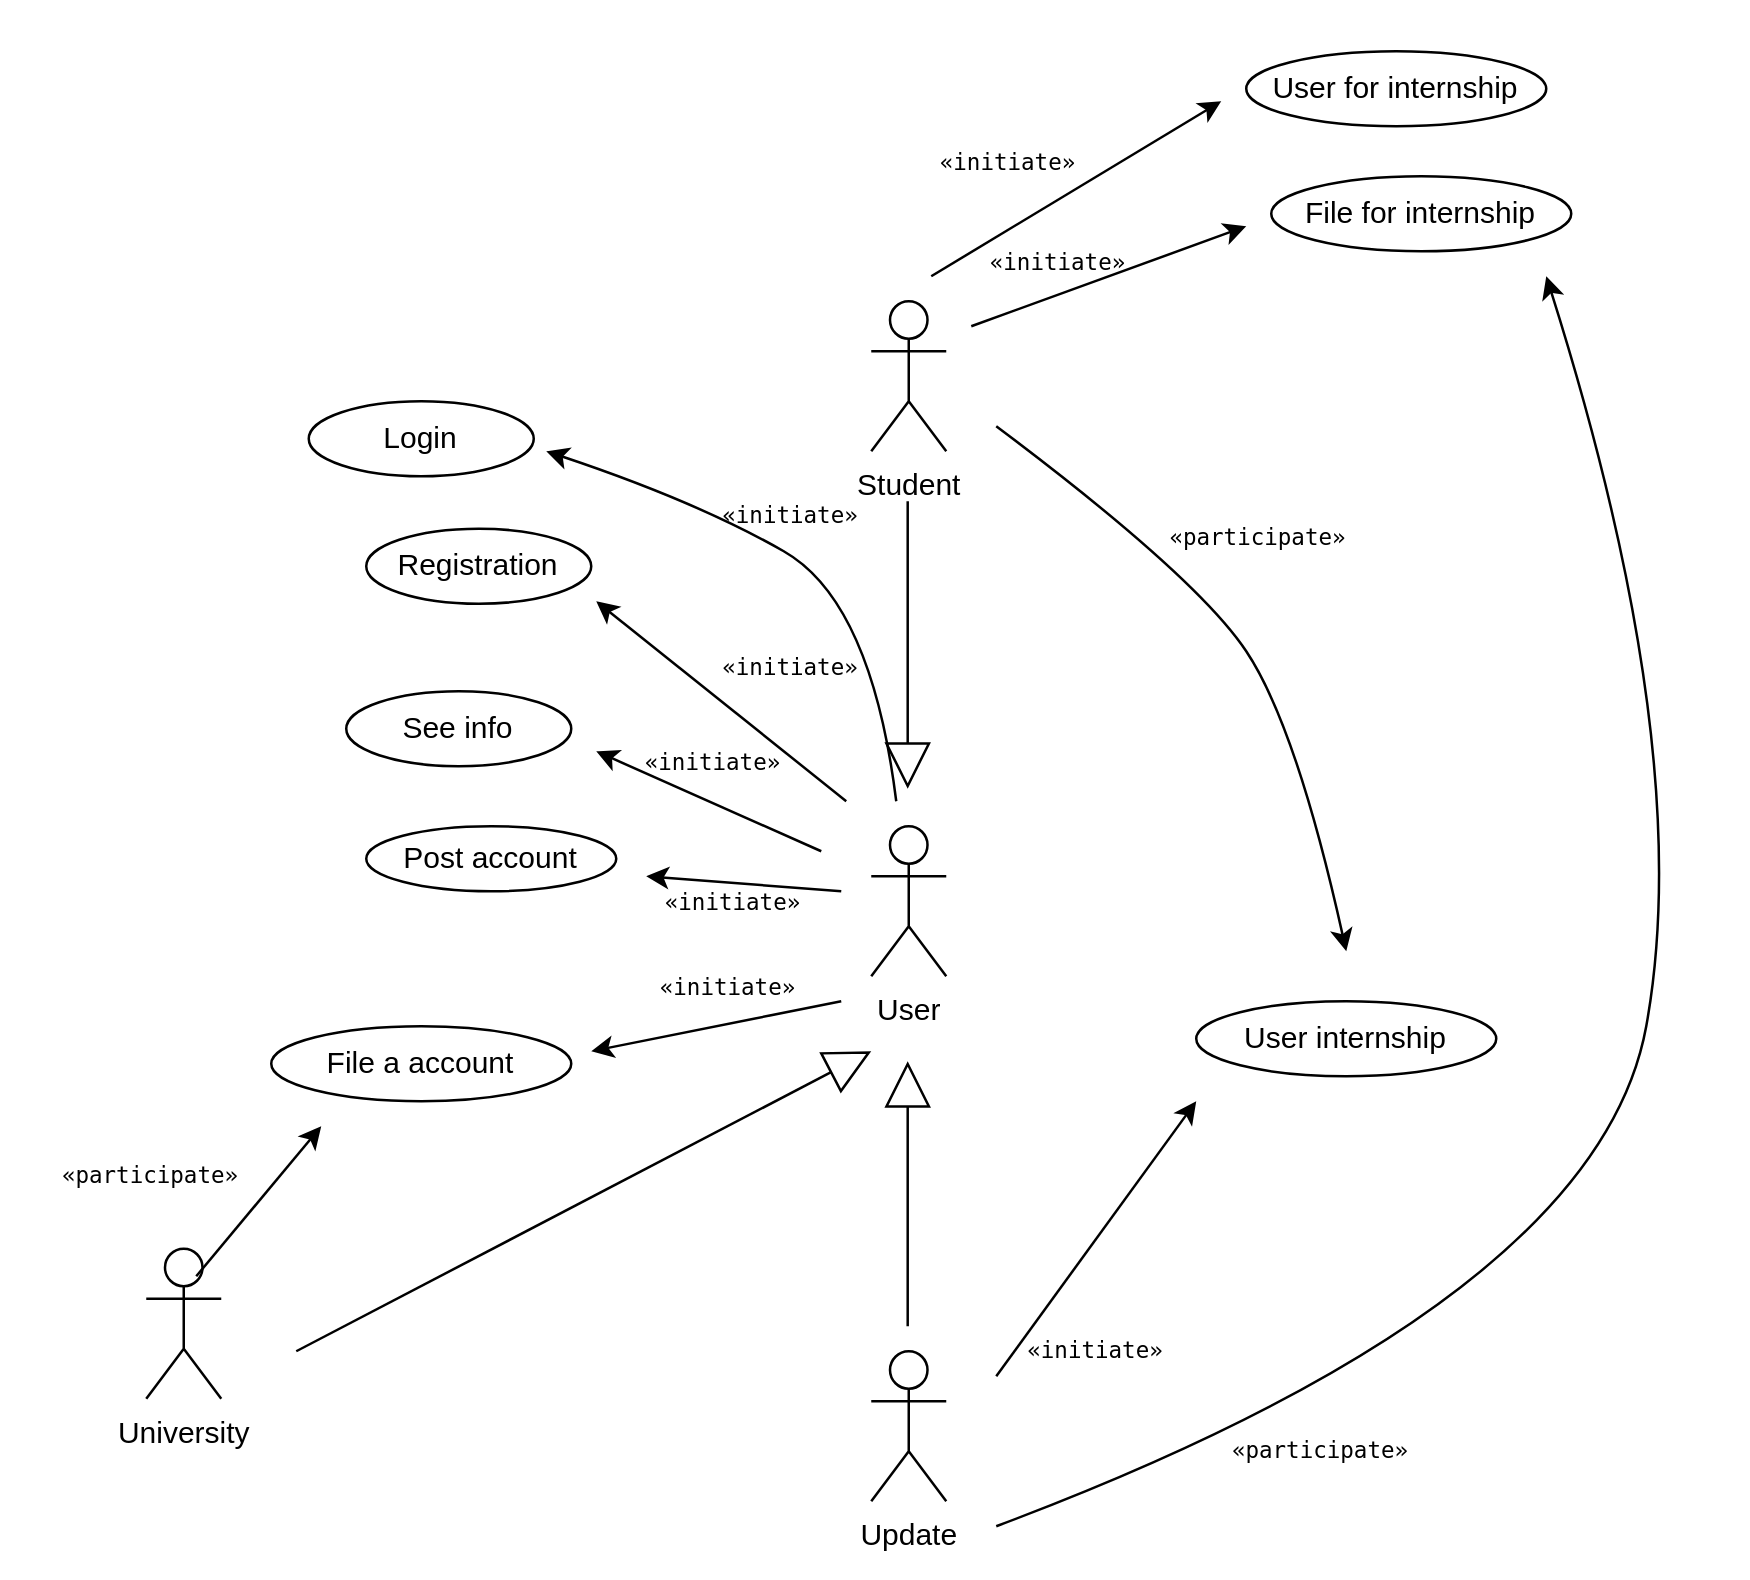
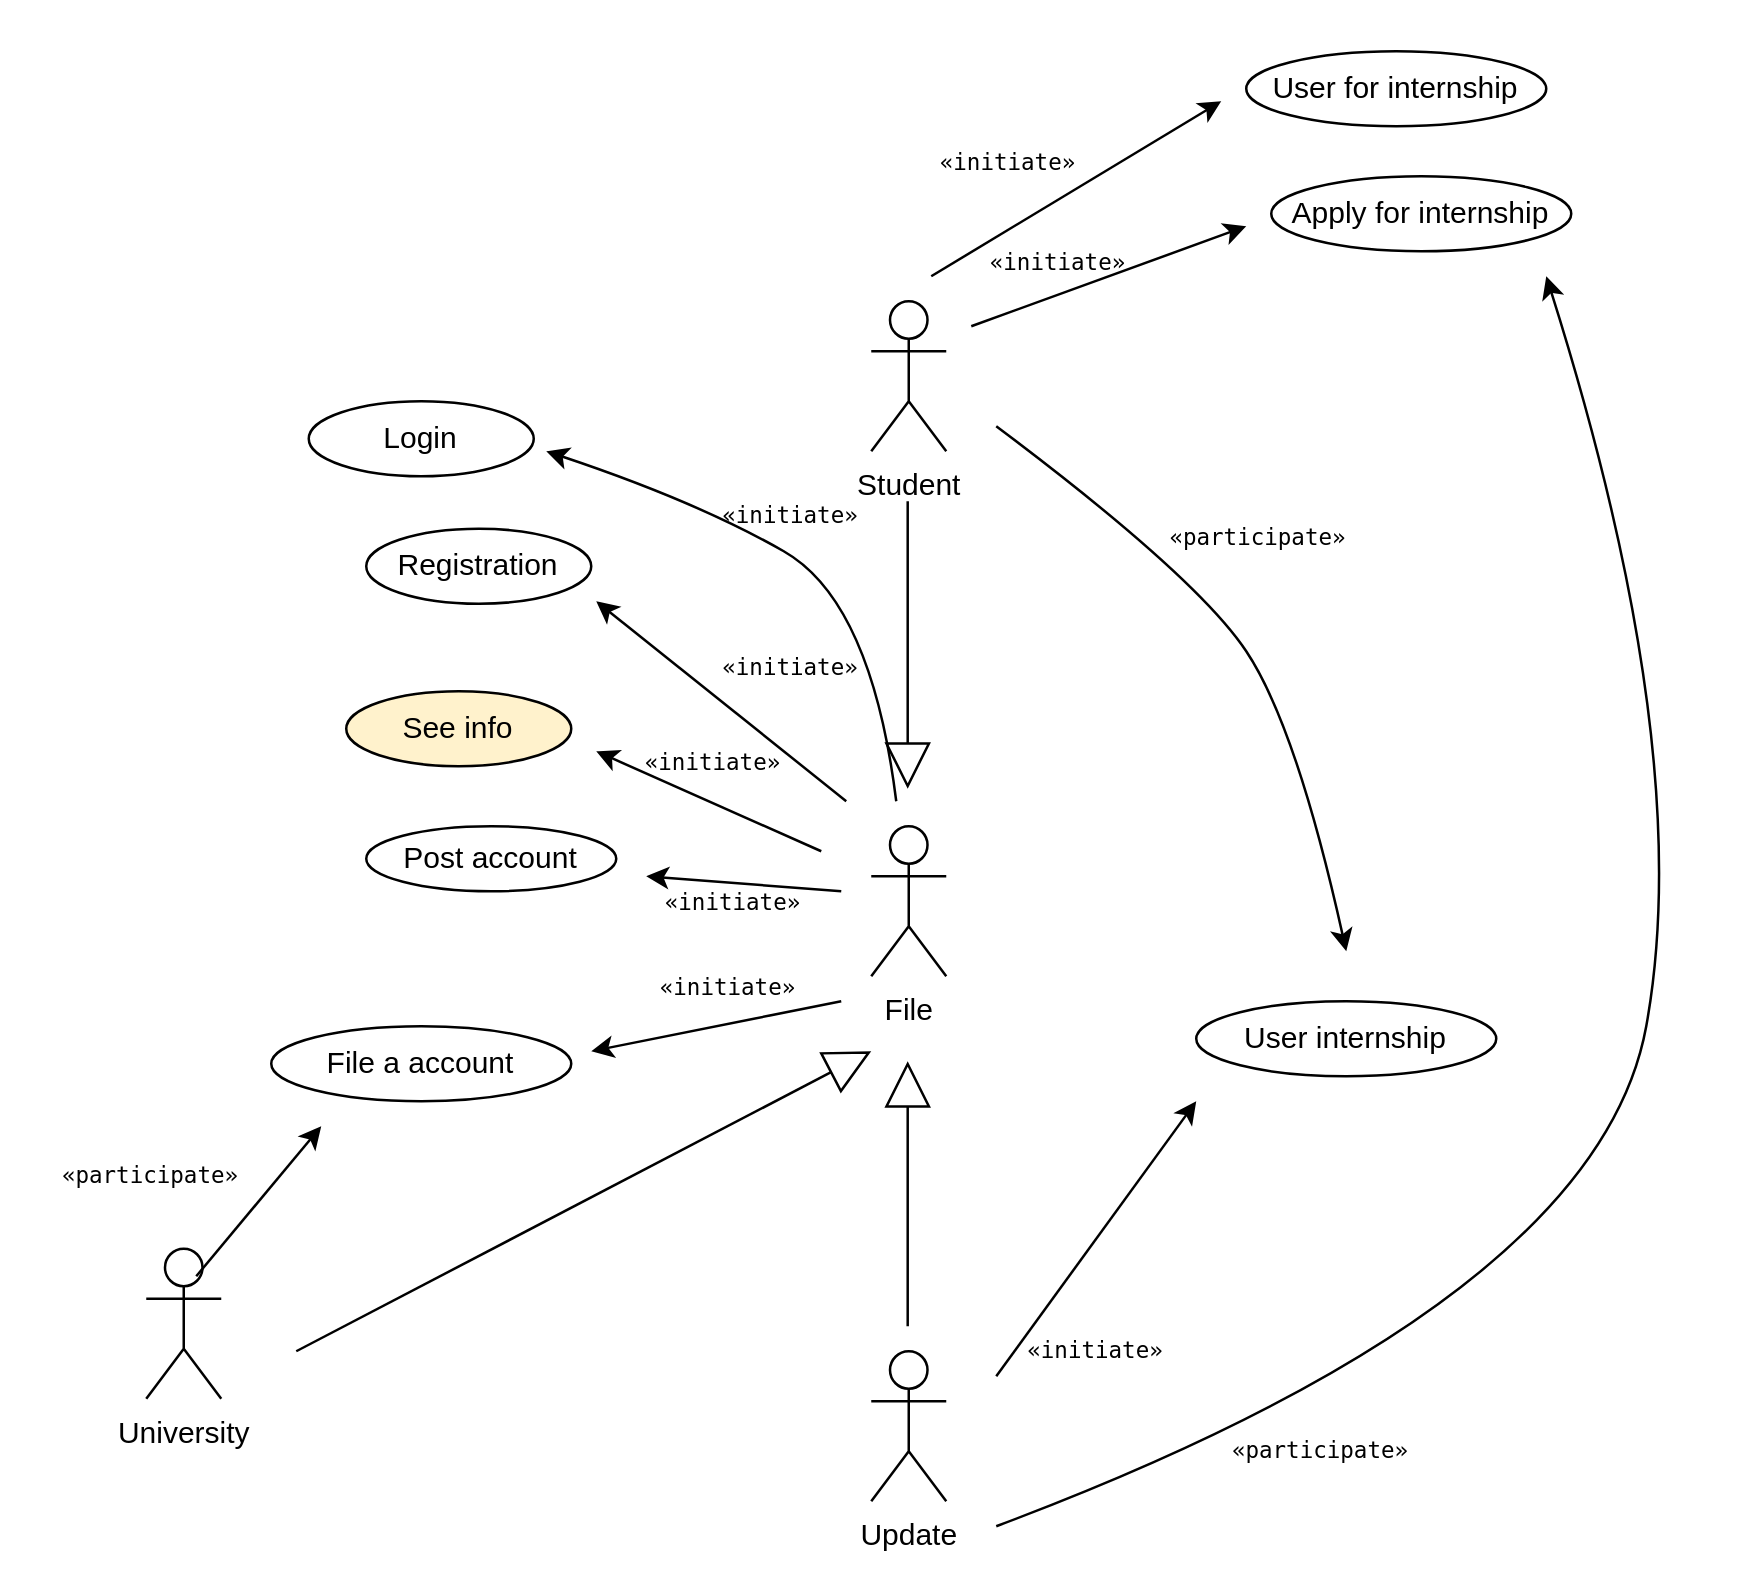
(1421, 214) -> (1421, 214)
(459, 729) -> (459, 729)
(910, 1012) -> (910, 1012)
